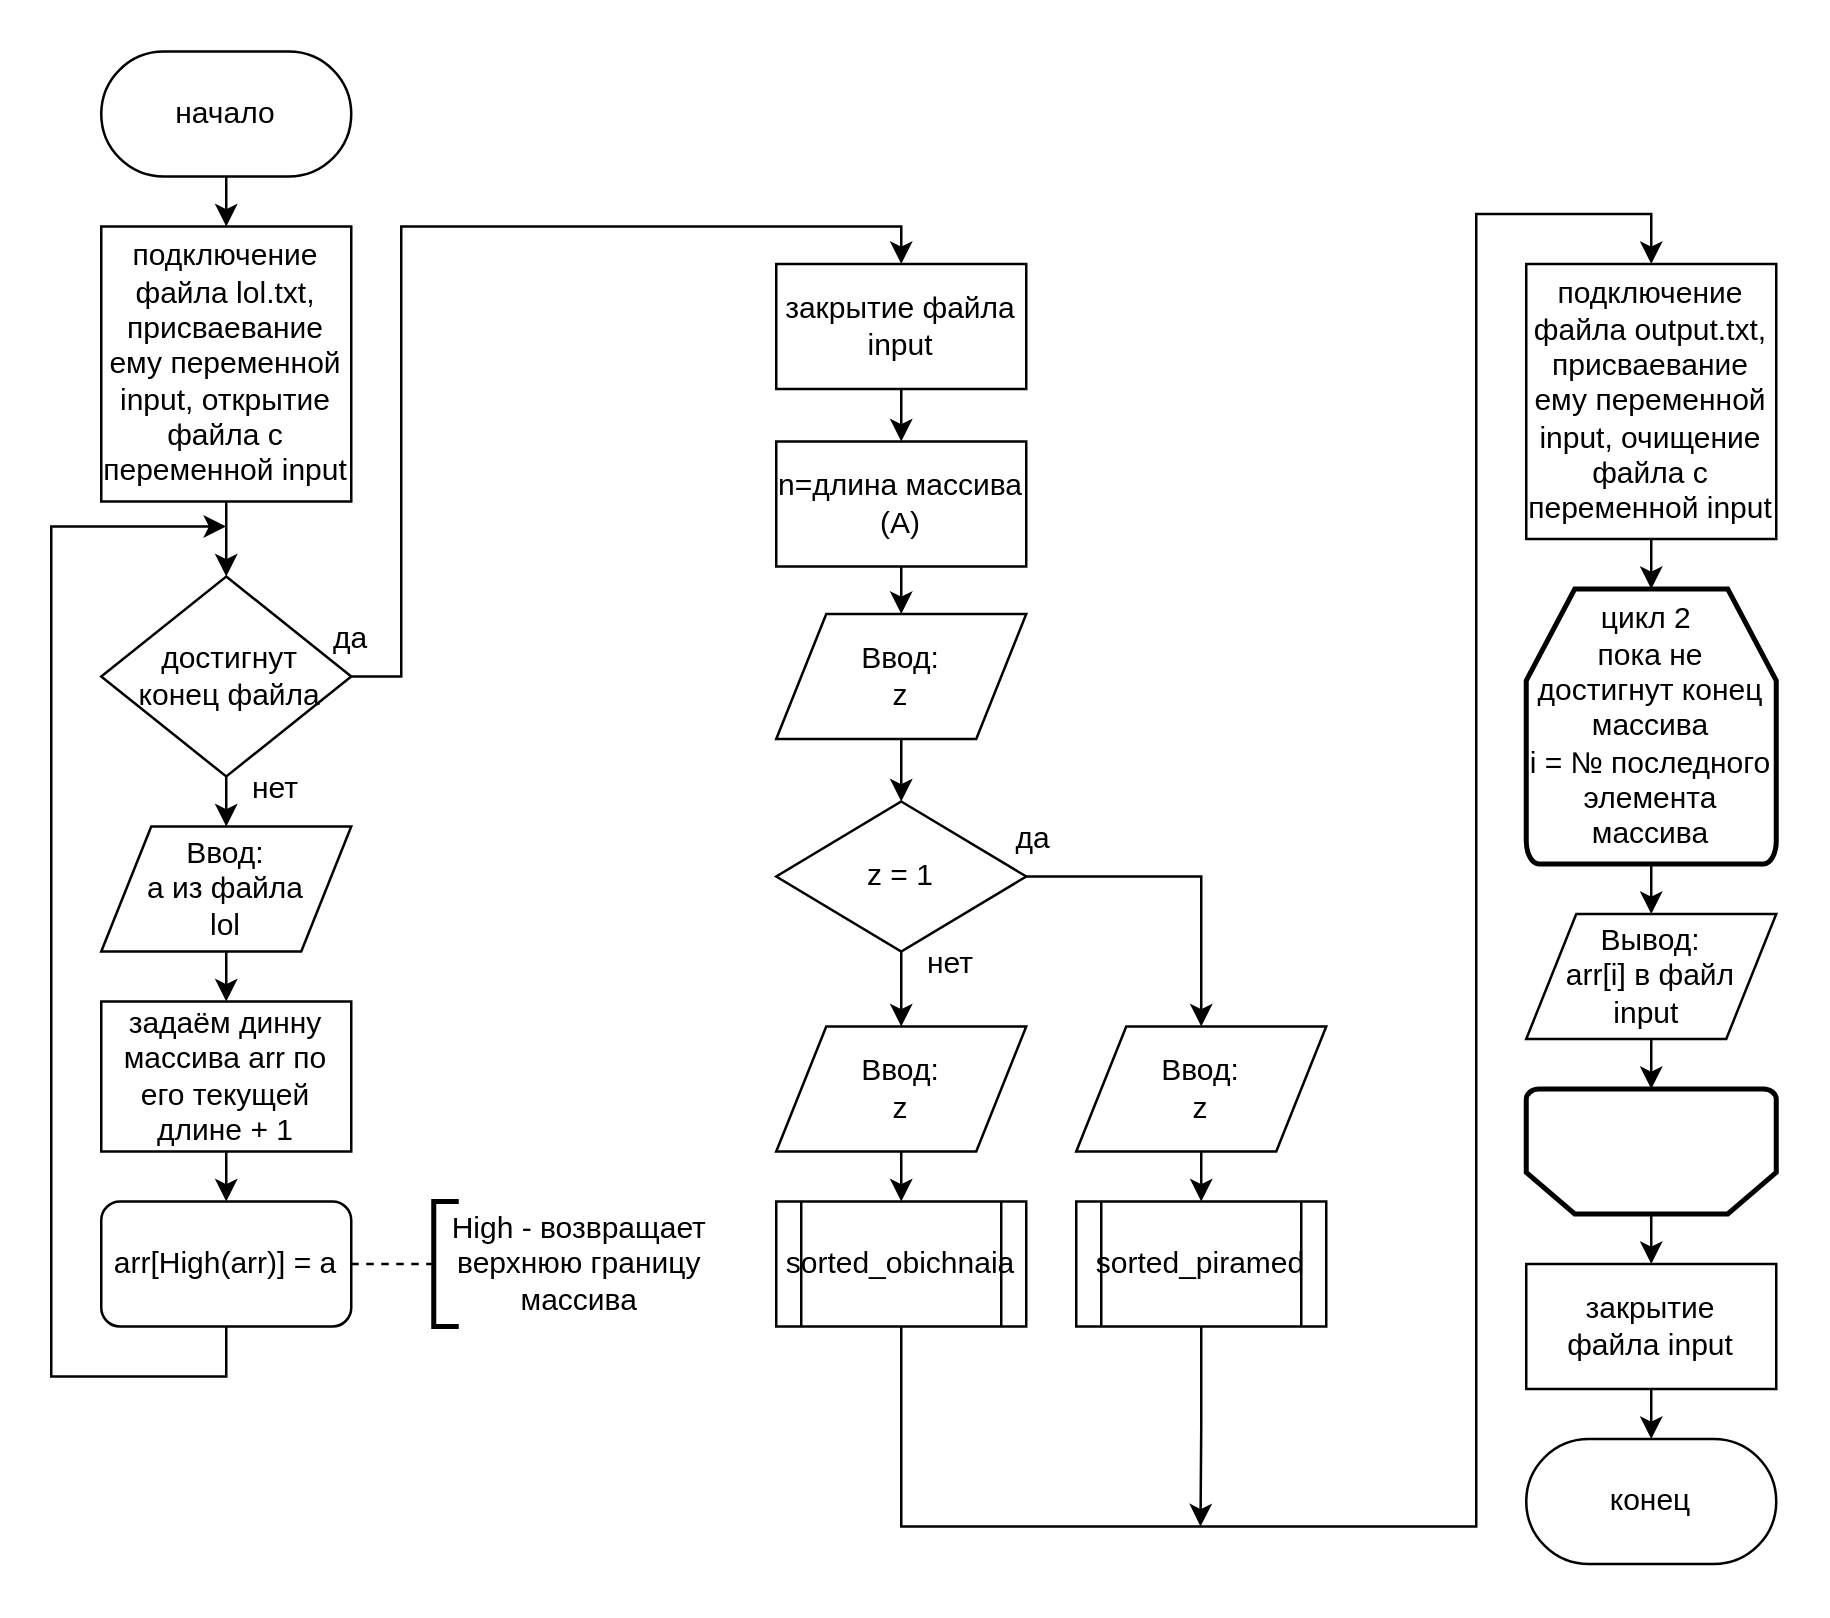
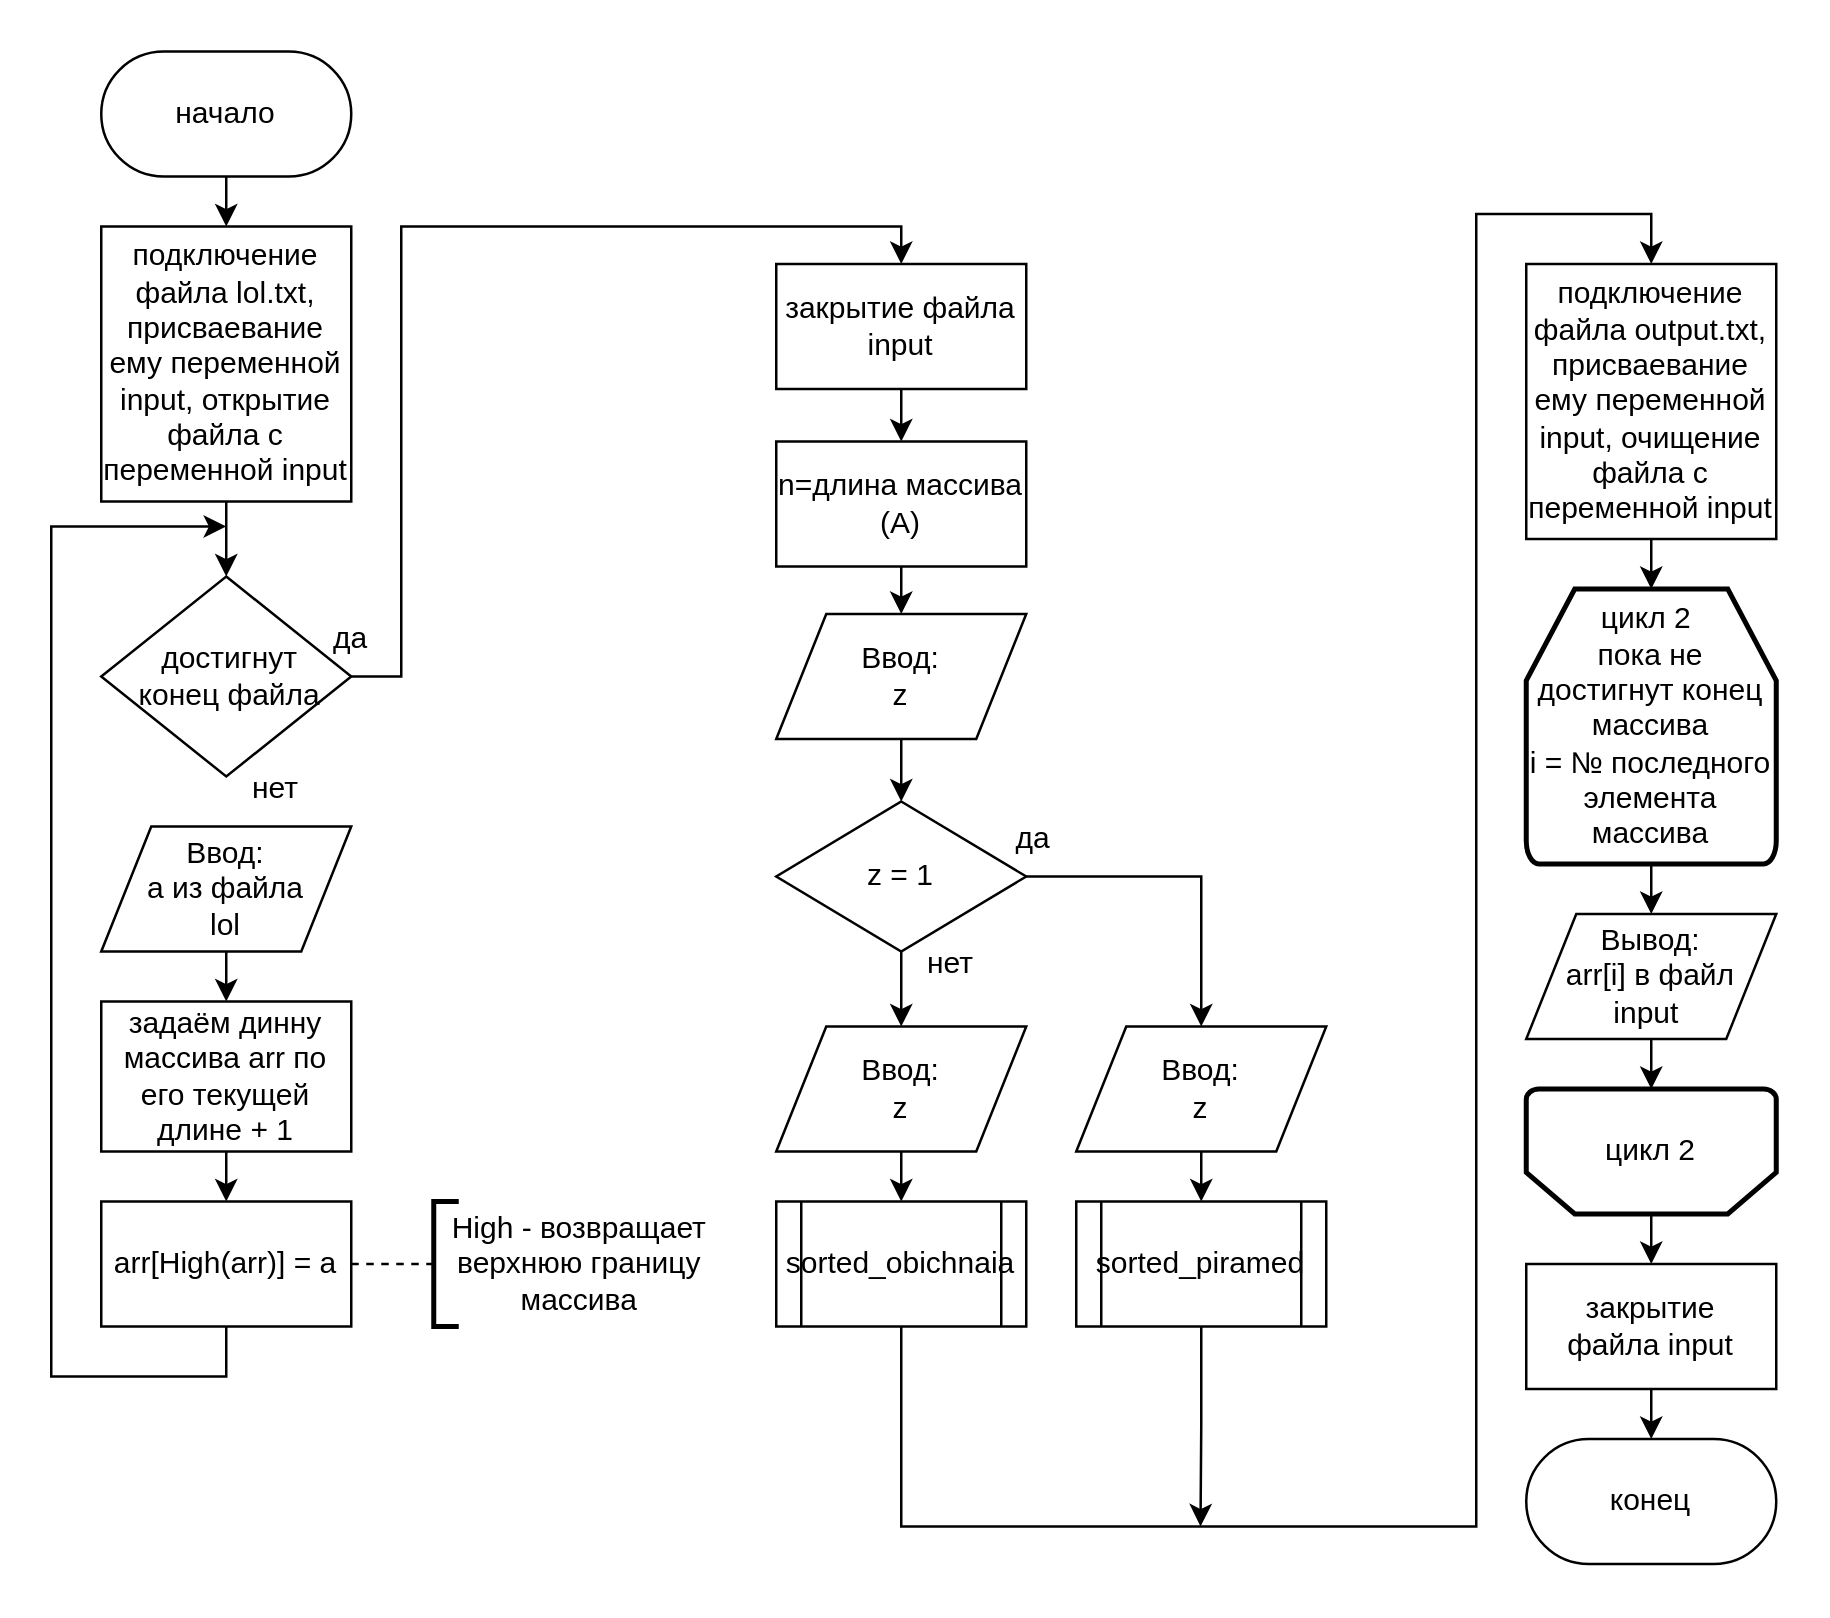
(226, 793) -> none
none -> (1651, 1151)
(226, 1264) -> (226, 1264)
